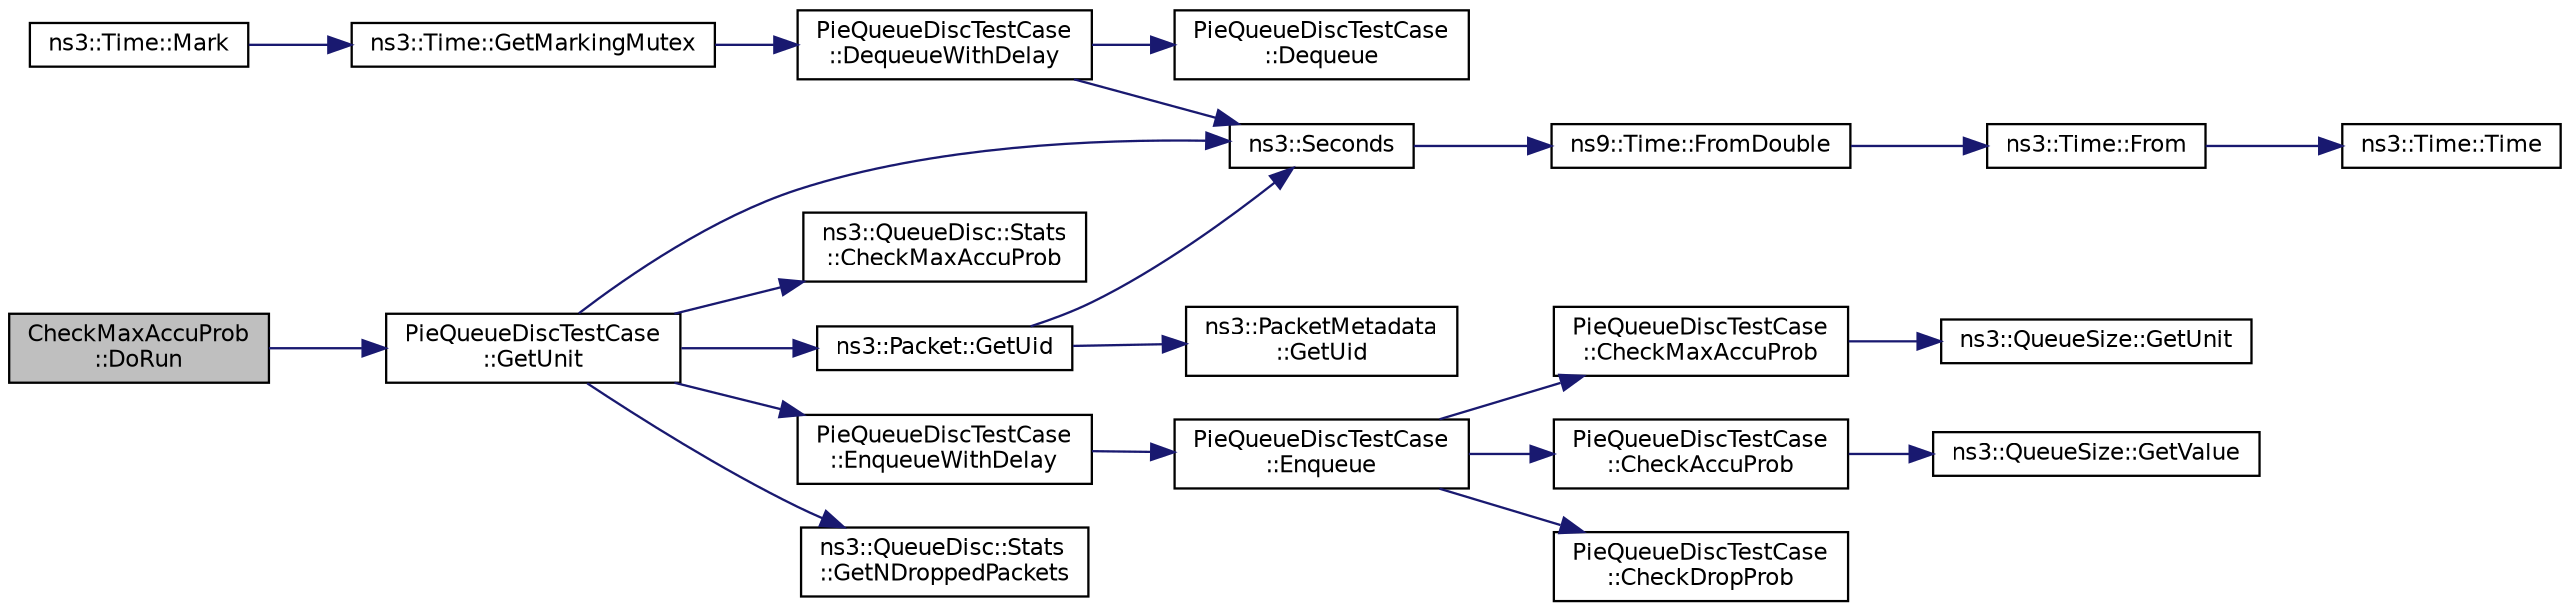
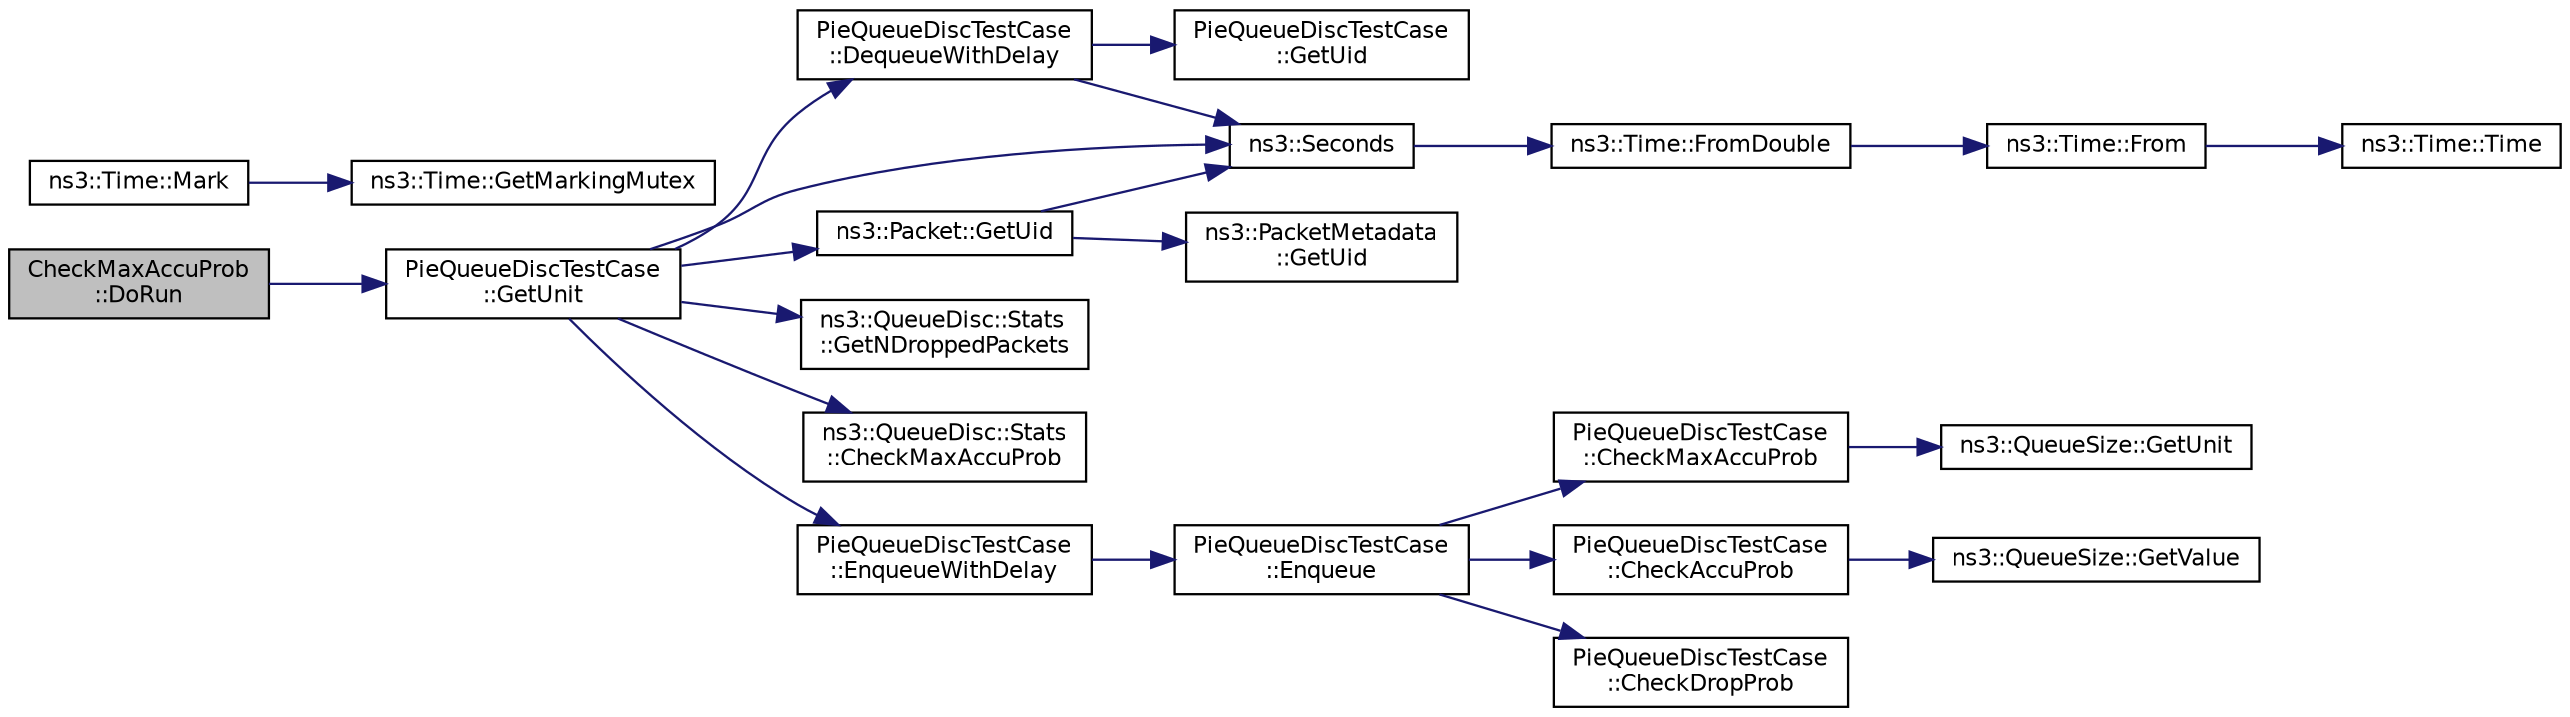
(745, 45) -> (756, 173)
(1322, 45) -> (1322, 45)
(1701, 146) -> (1701, 146)
